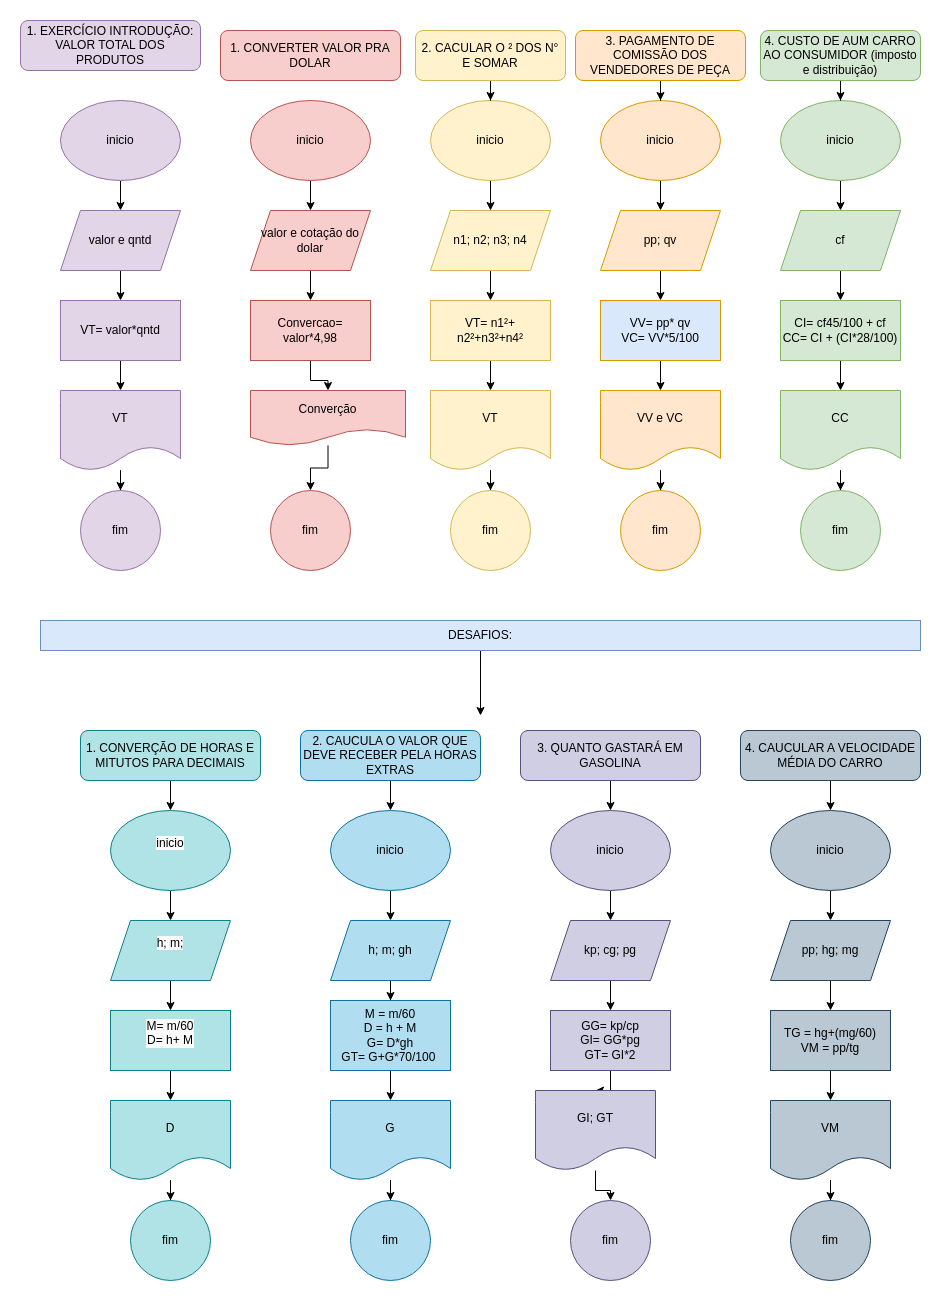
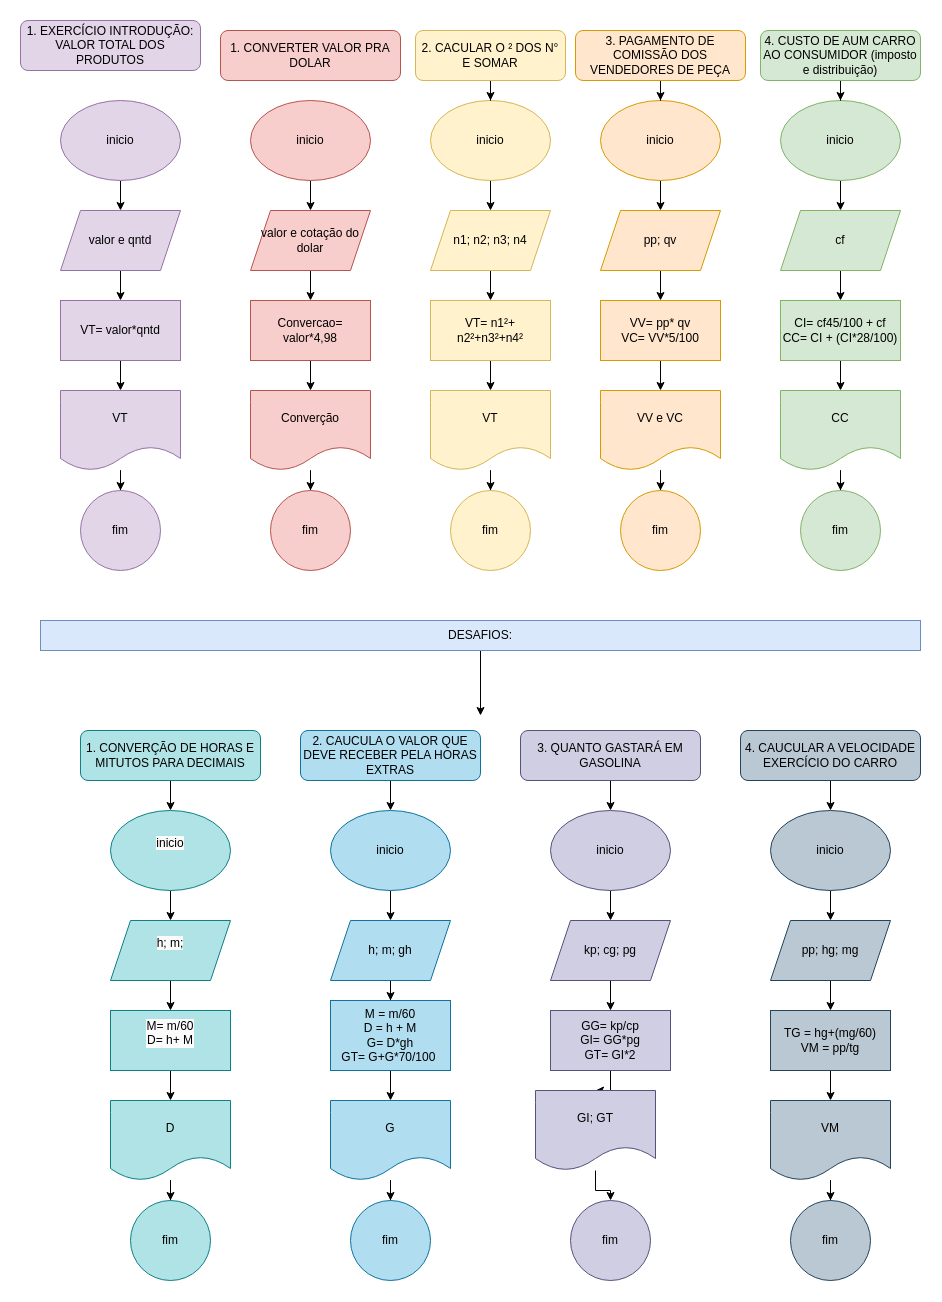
(661, 331) -> (661, 331)
(328, 418) -> (311, 431)
(831, 756) -> (831, 756)
